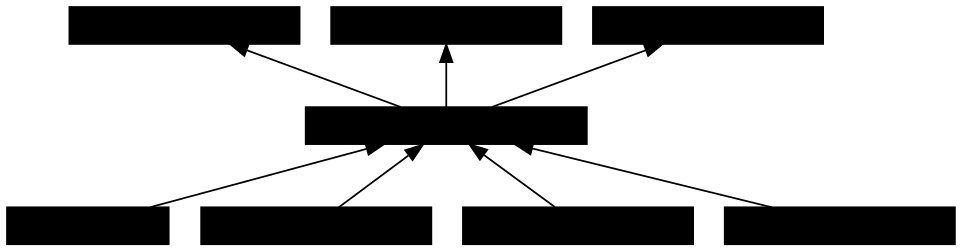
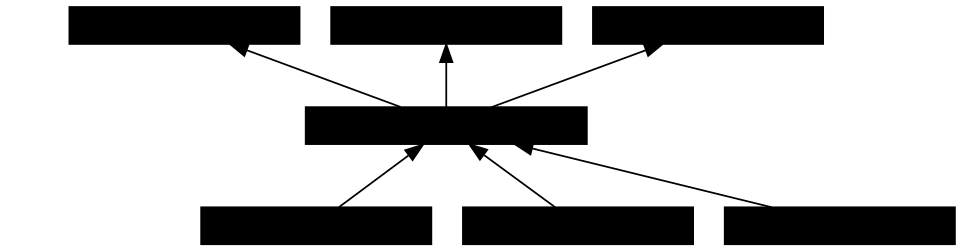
(88, 226) -> none
